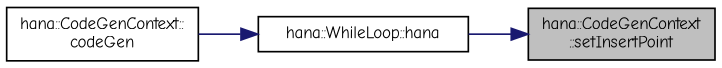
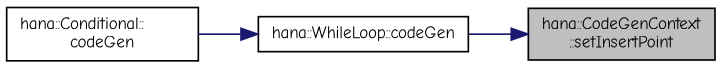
(102, 34) -> (102, 34)
(363, 34) -> (363, 34)
